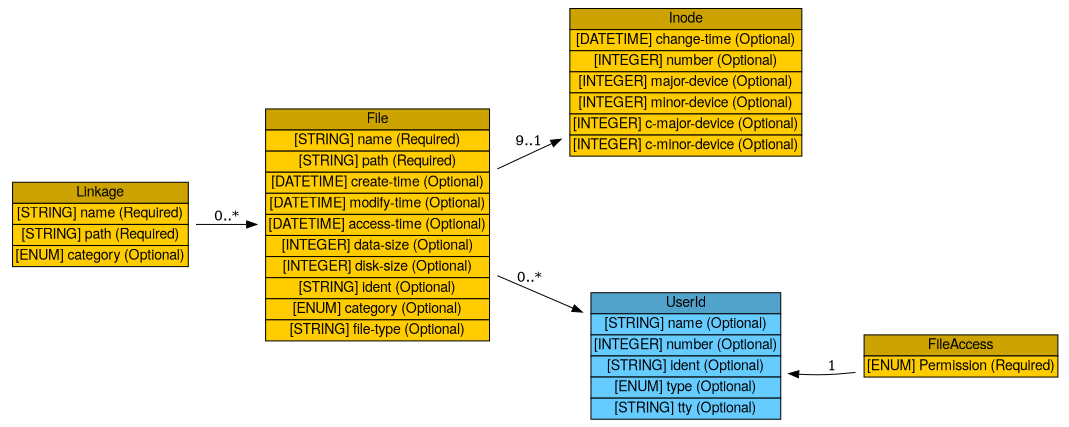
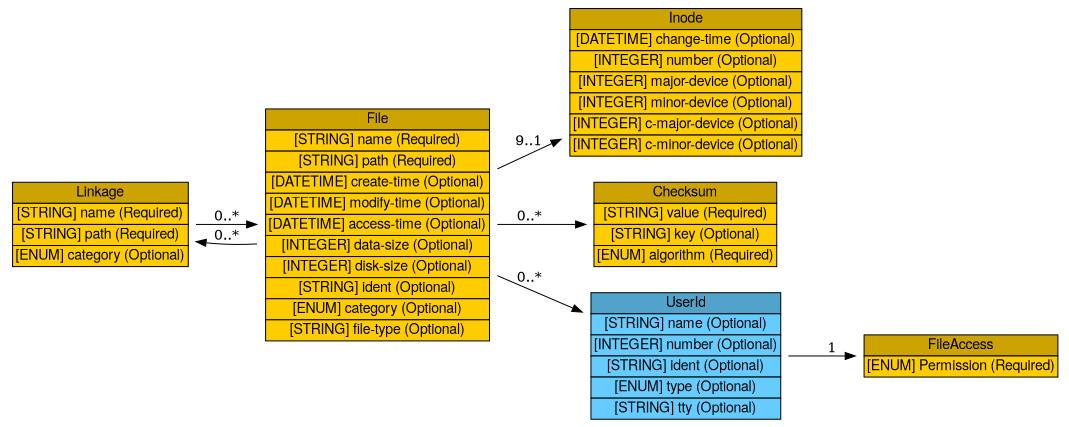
none -> (685, 224)
none -> (232, 244)
(827, 375) -> (817, 356)
